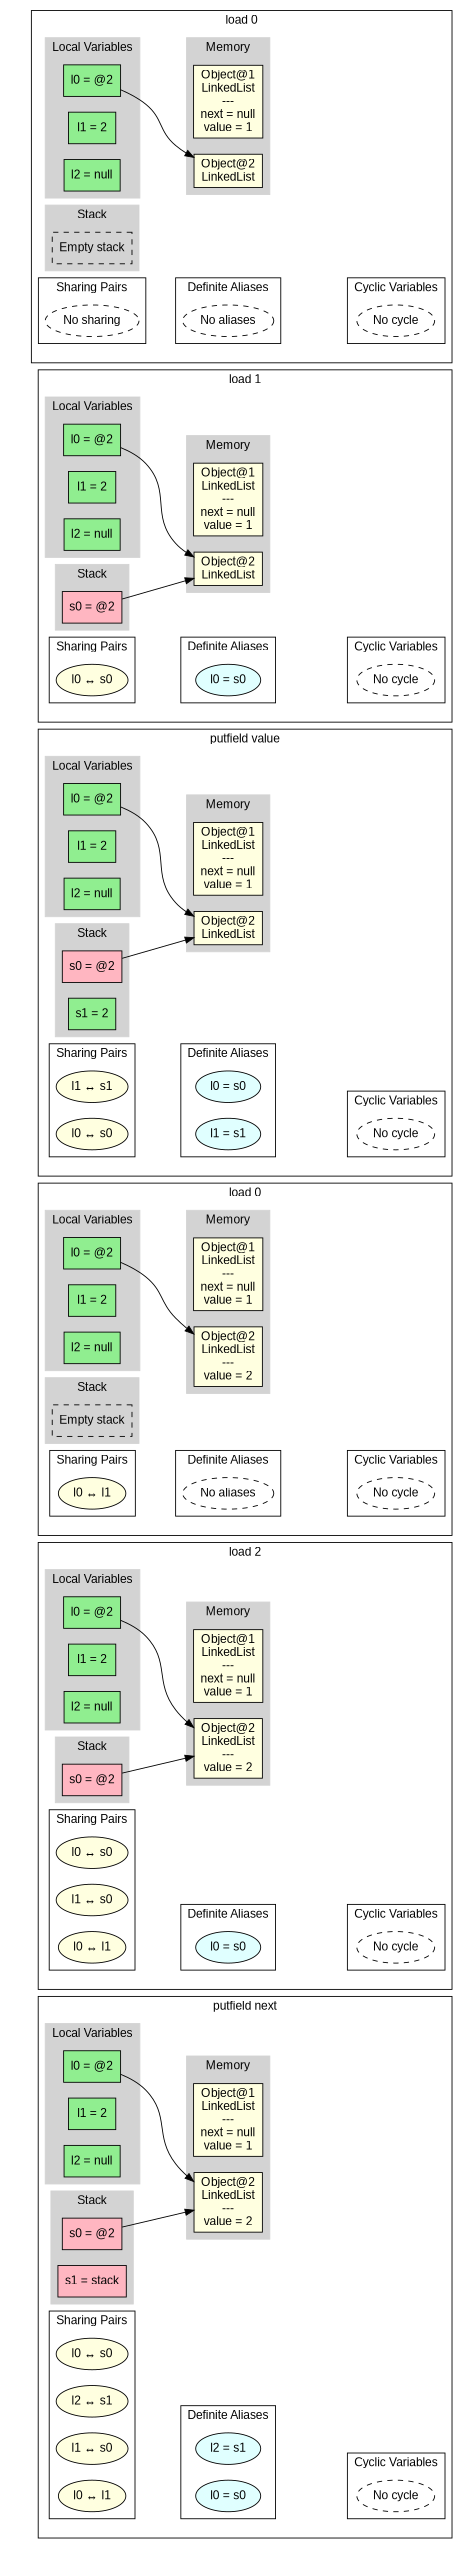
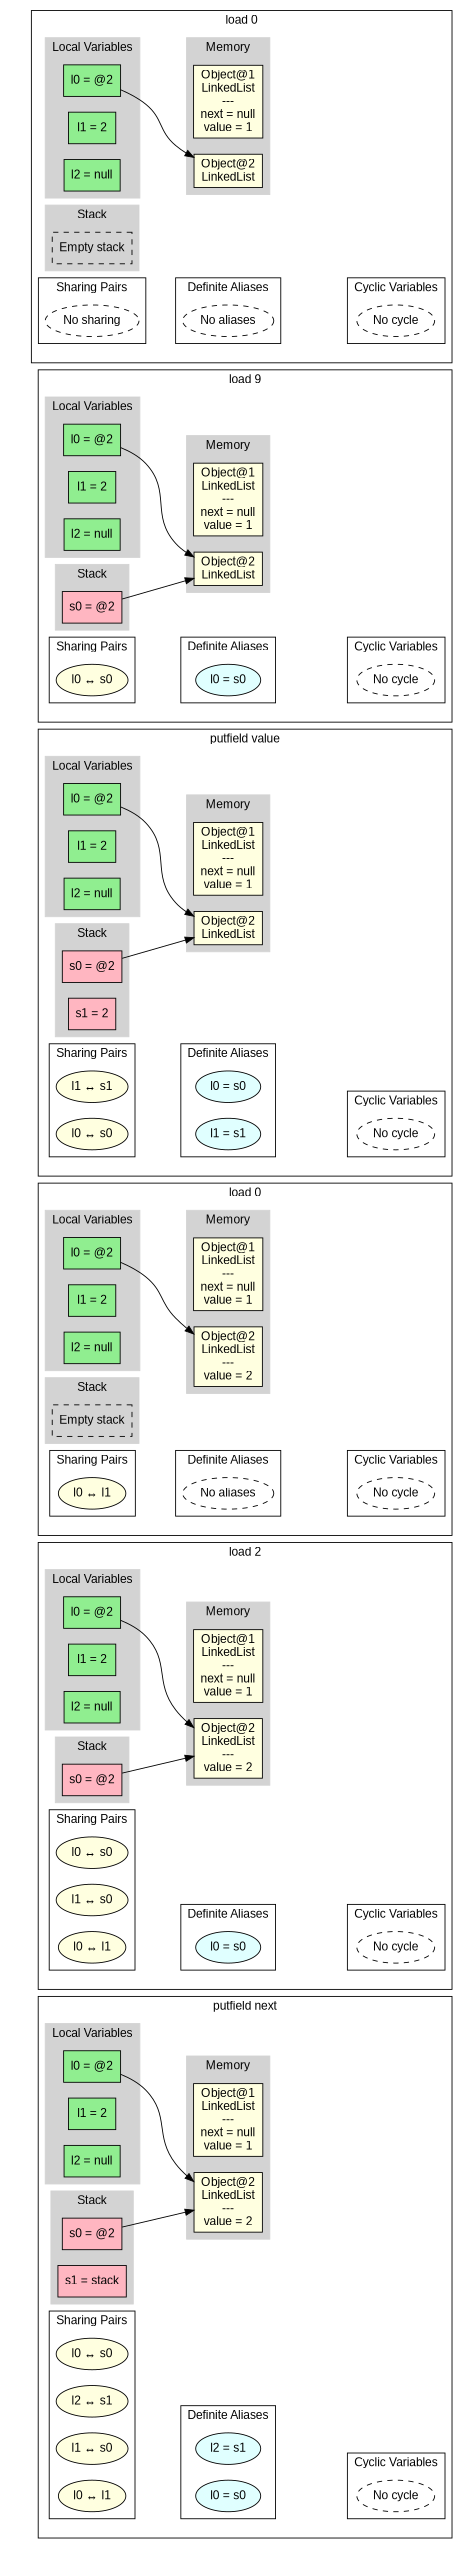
(245, 380) -> (245, 380)
(92, 1014) -> (92, 1014)
